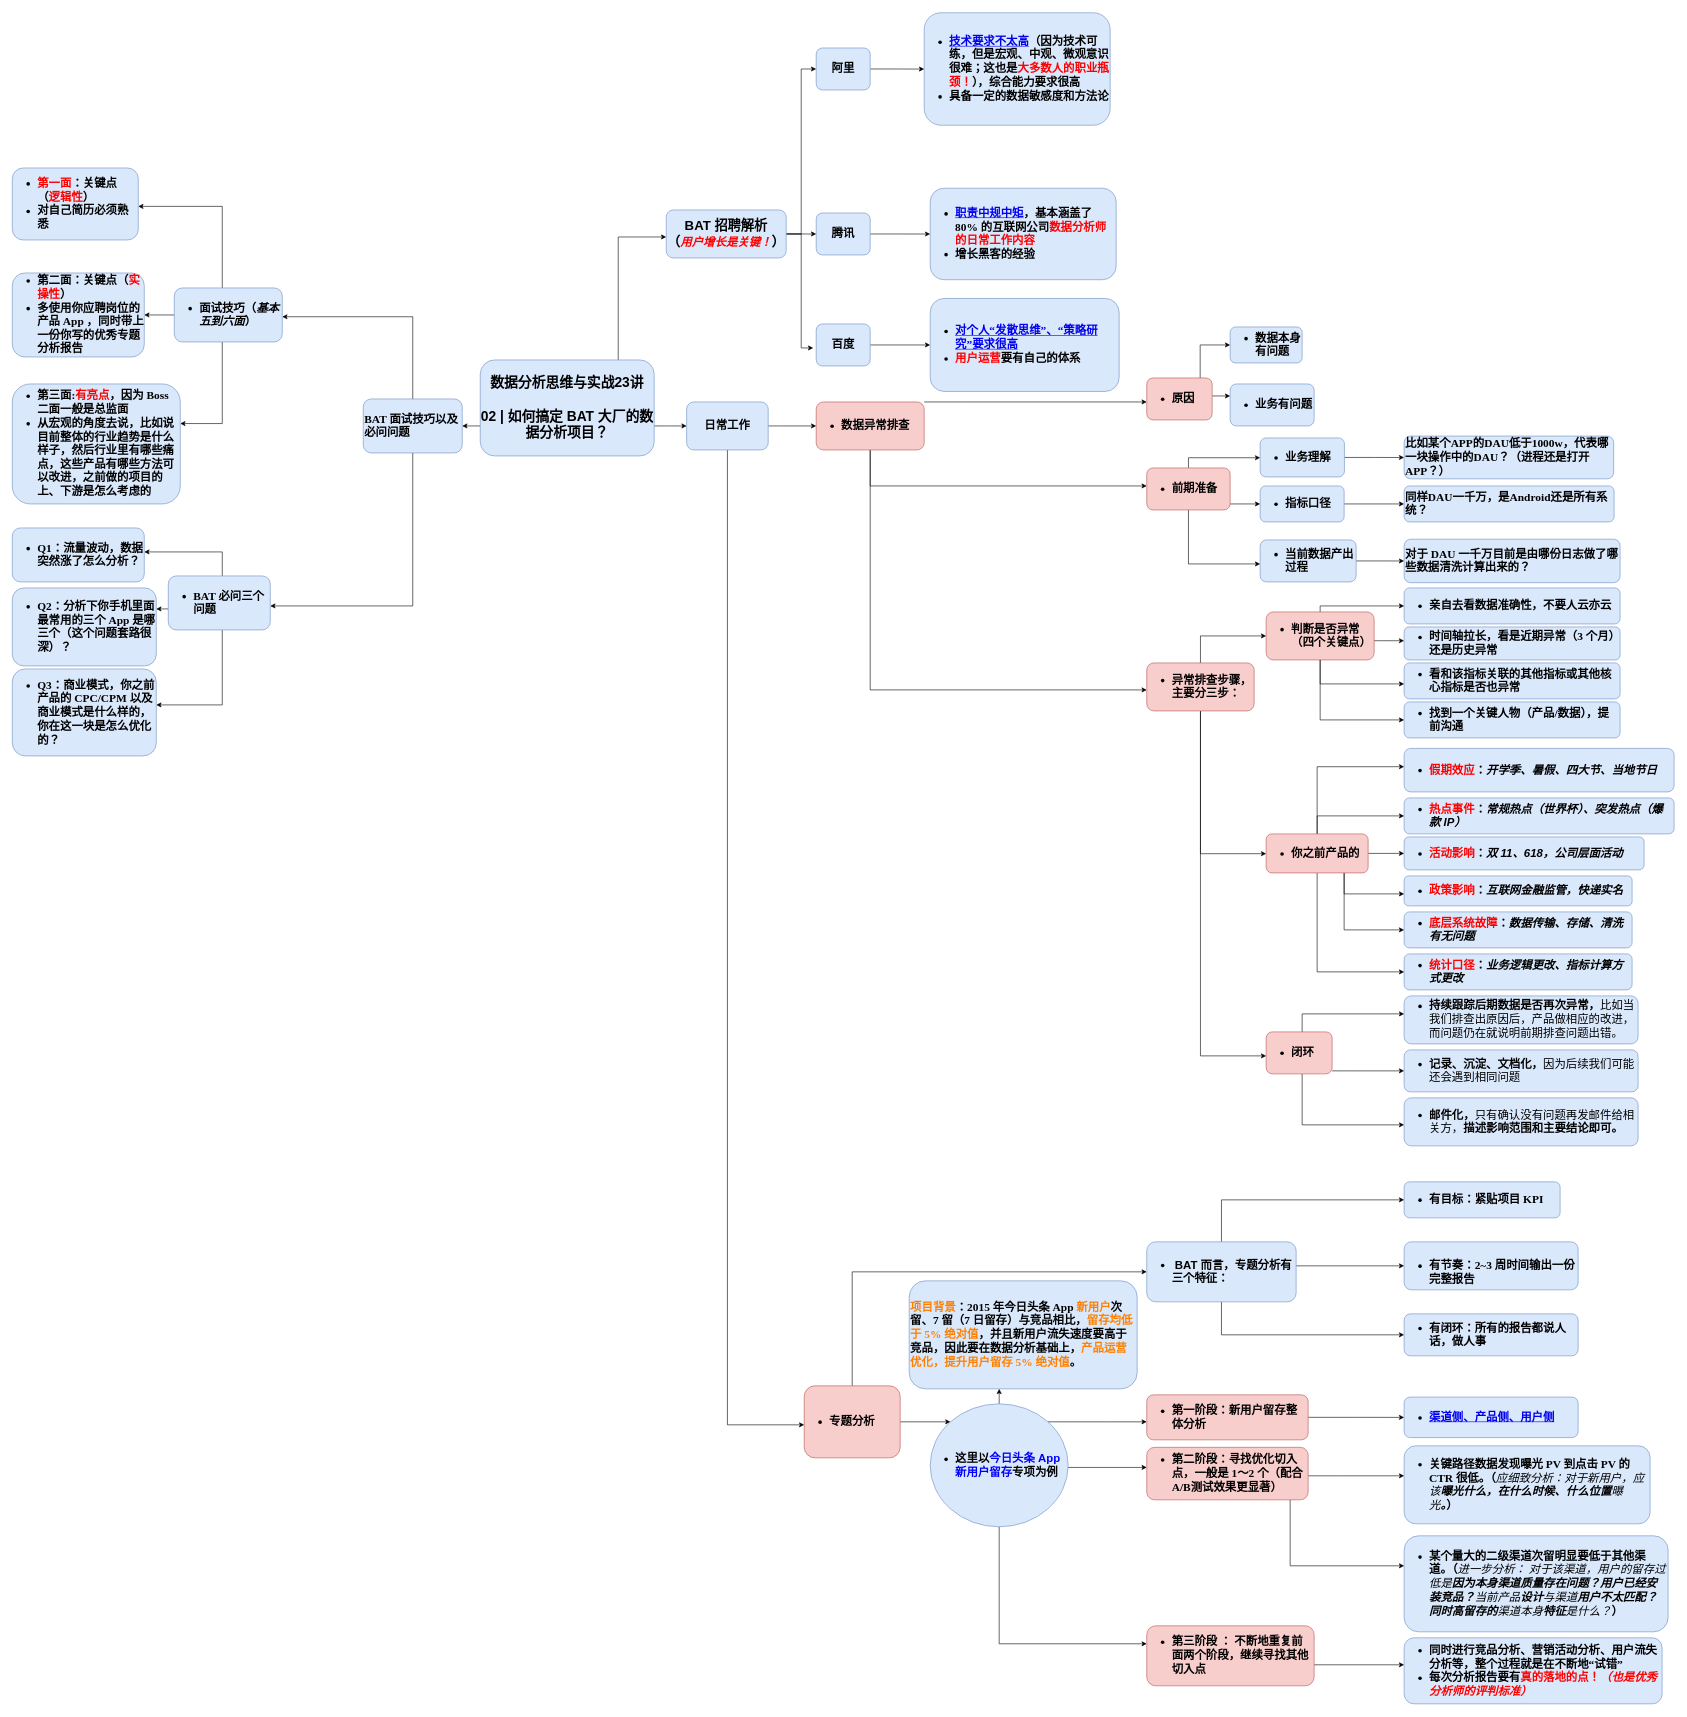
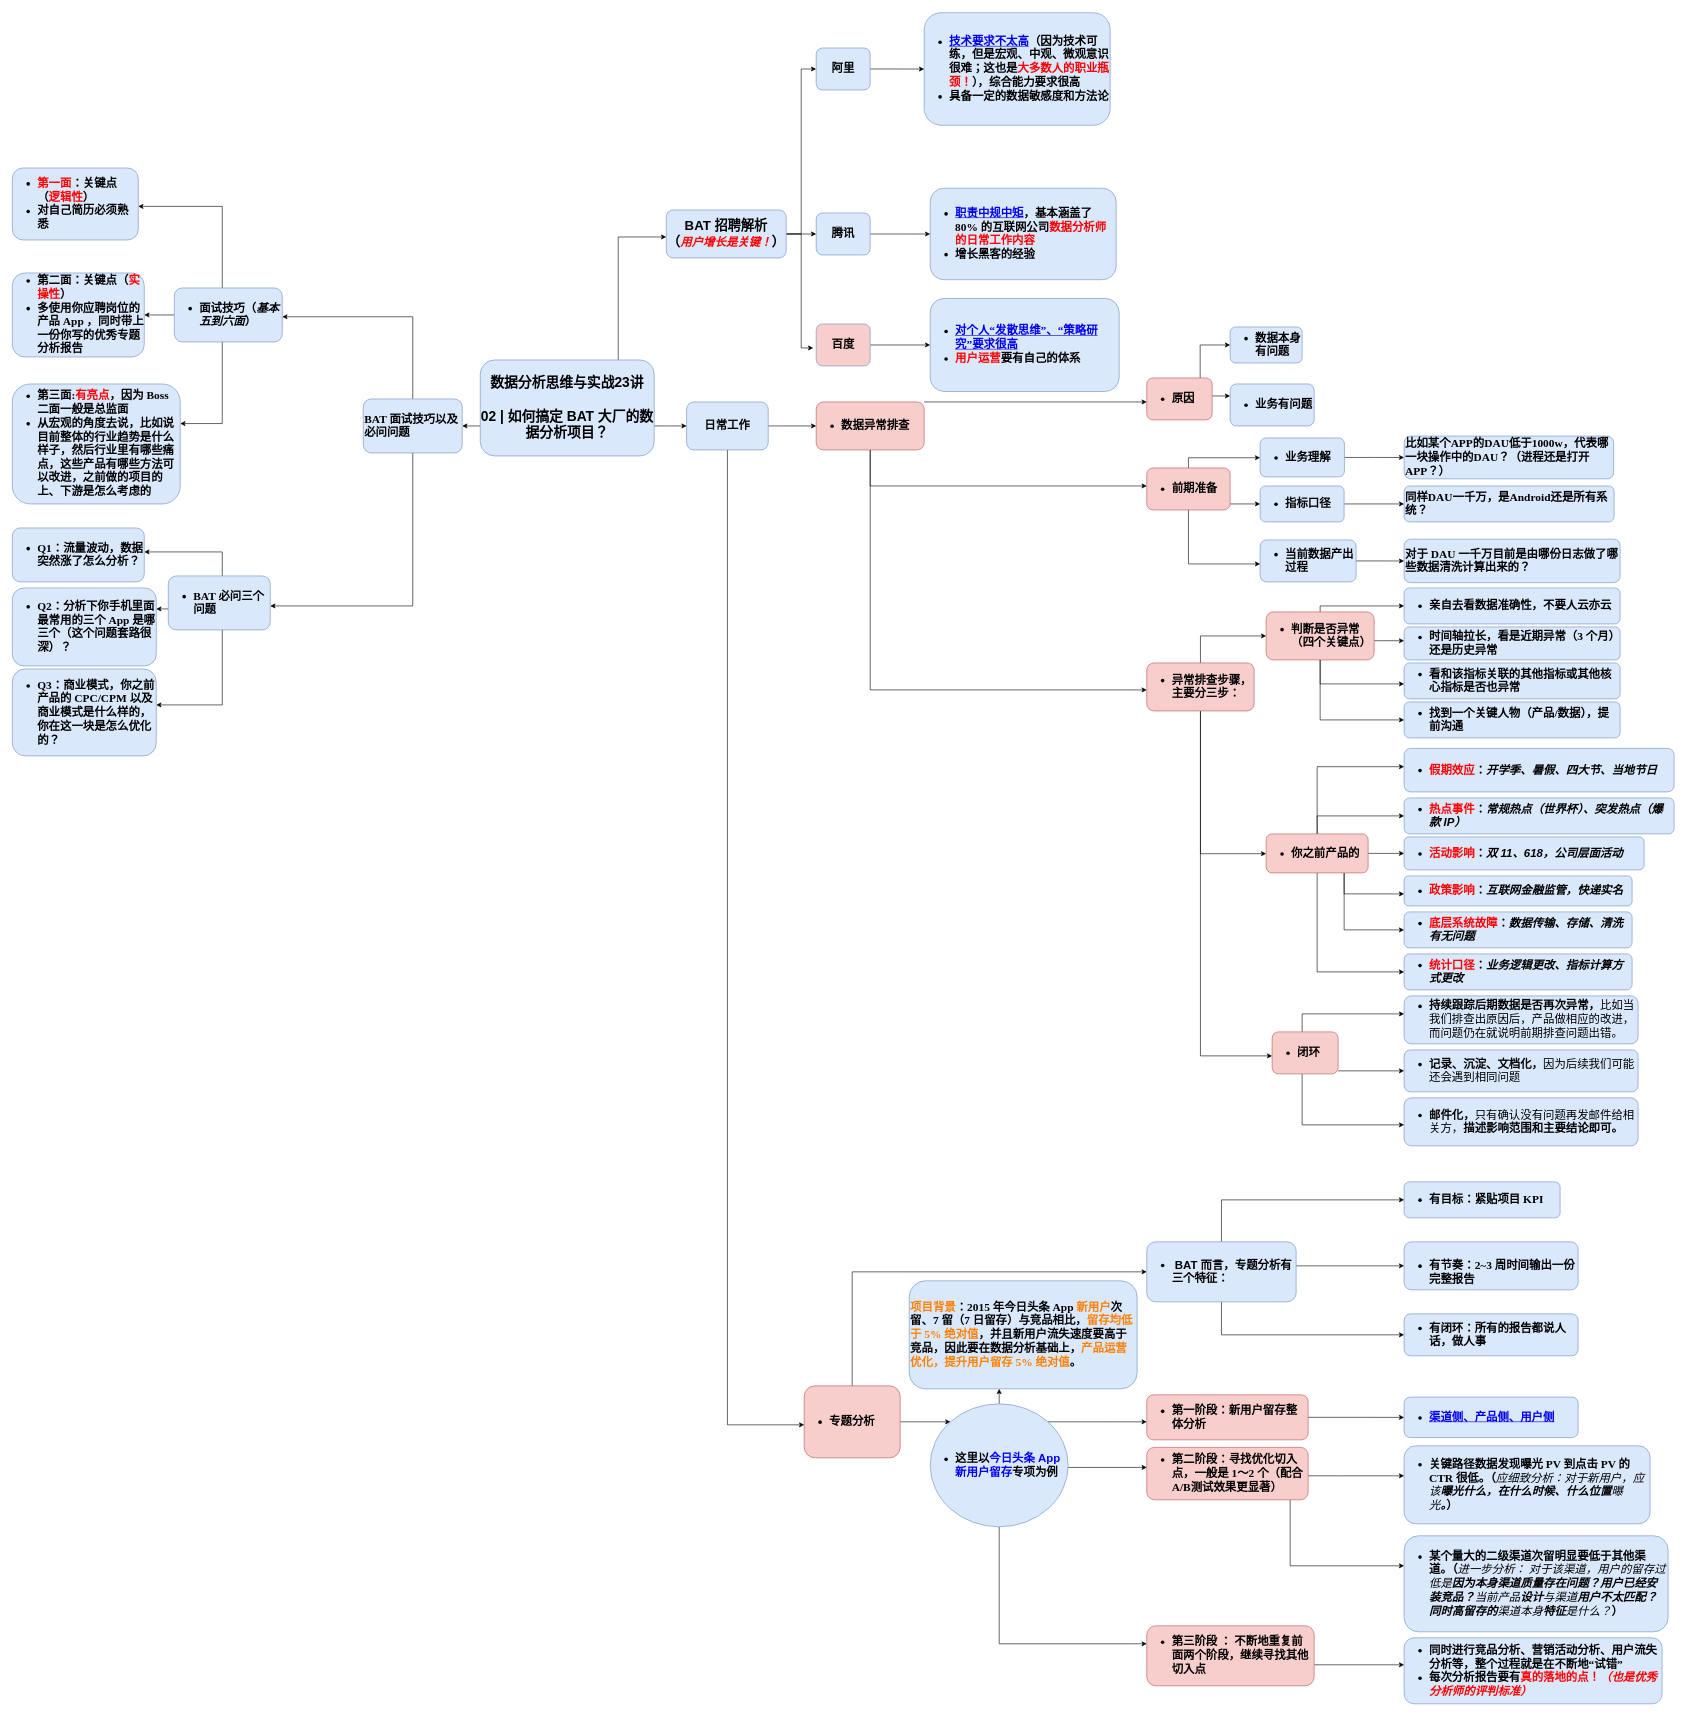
(843, 345) -> (843, 345)
(1299, 1053) -> (1305, 1053)
